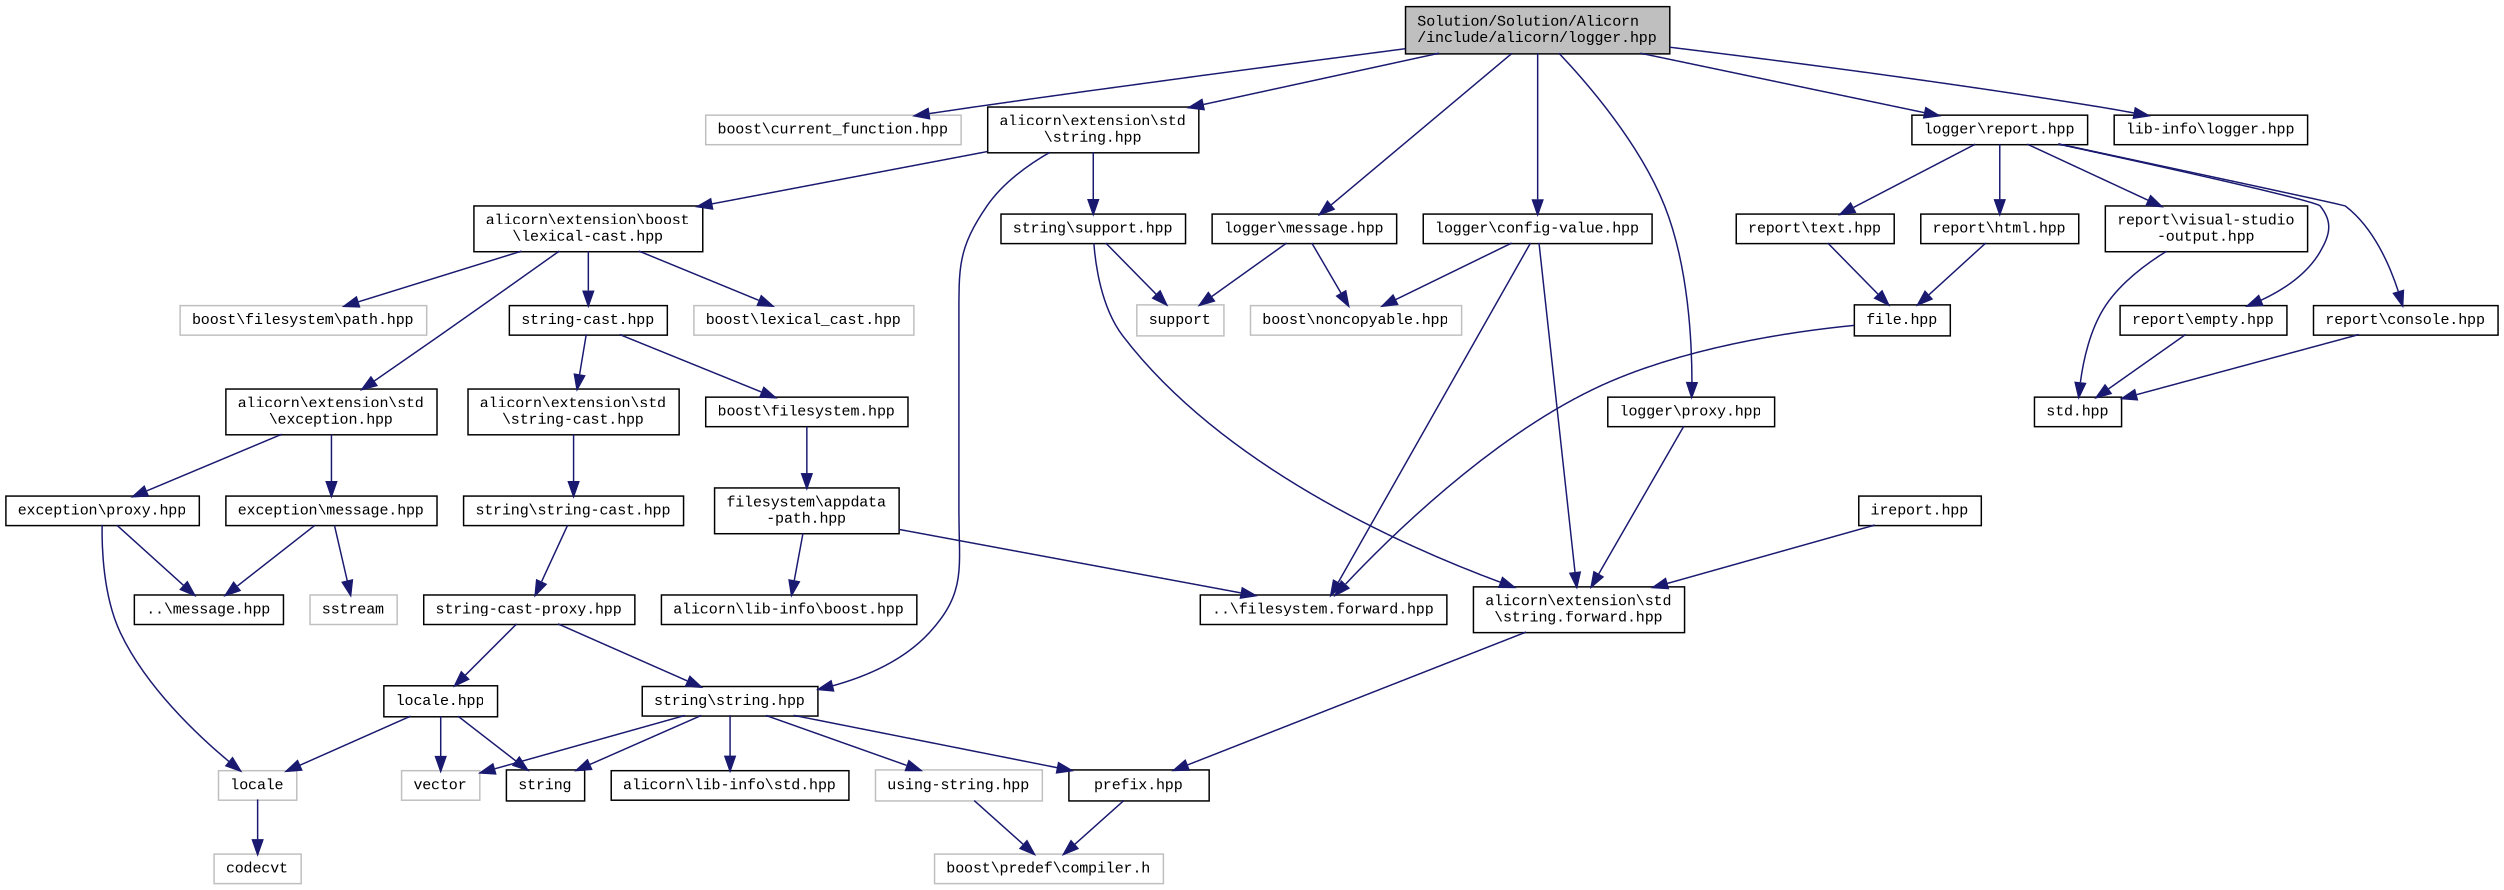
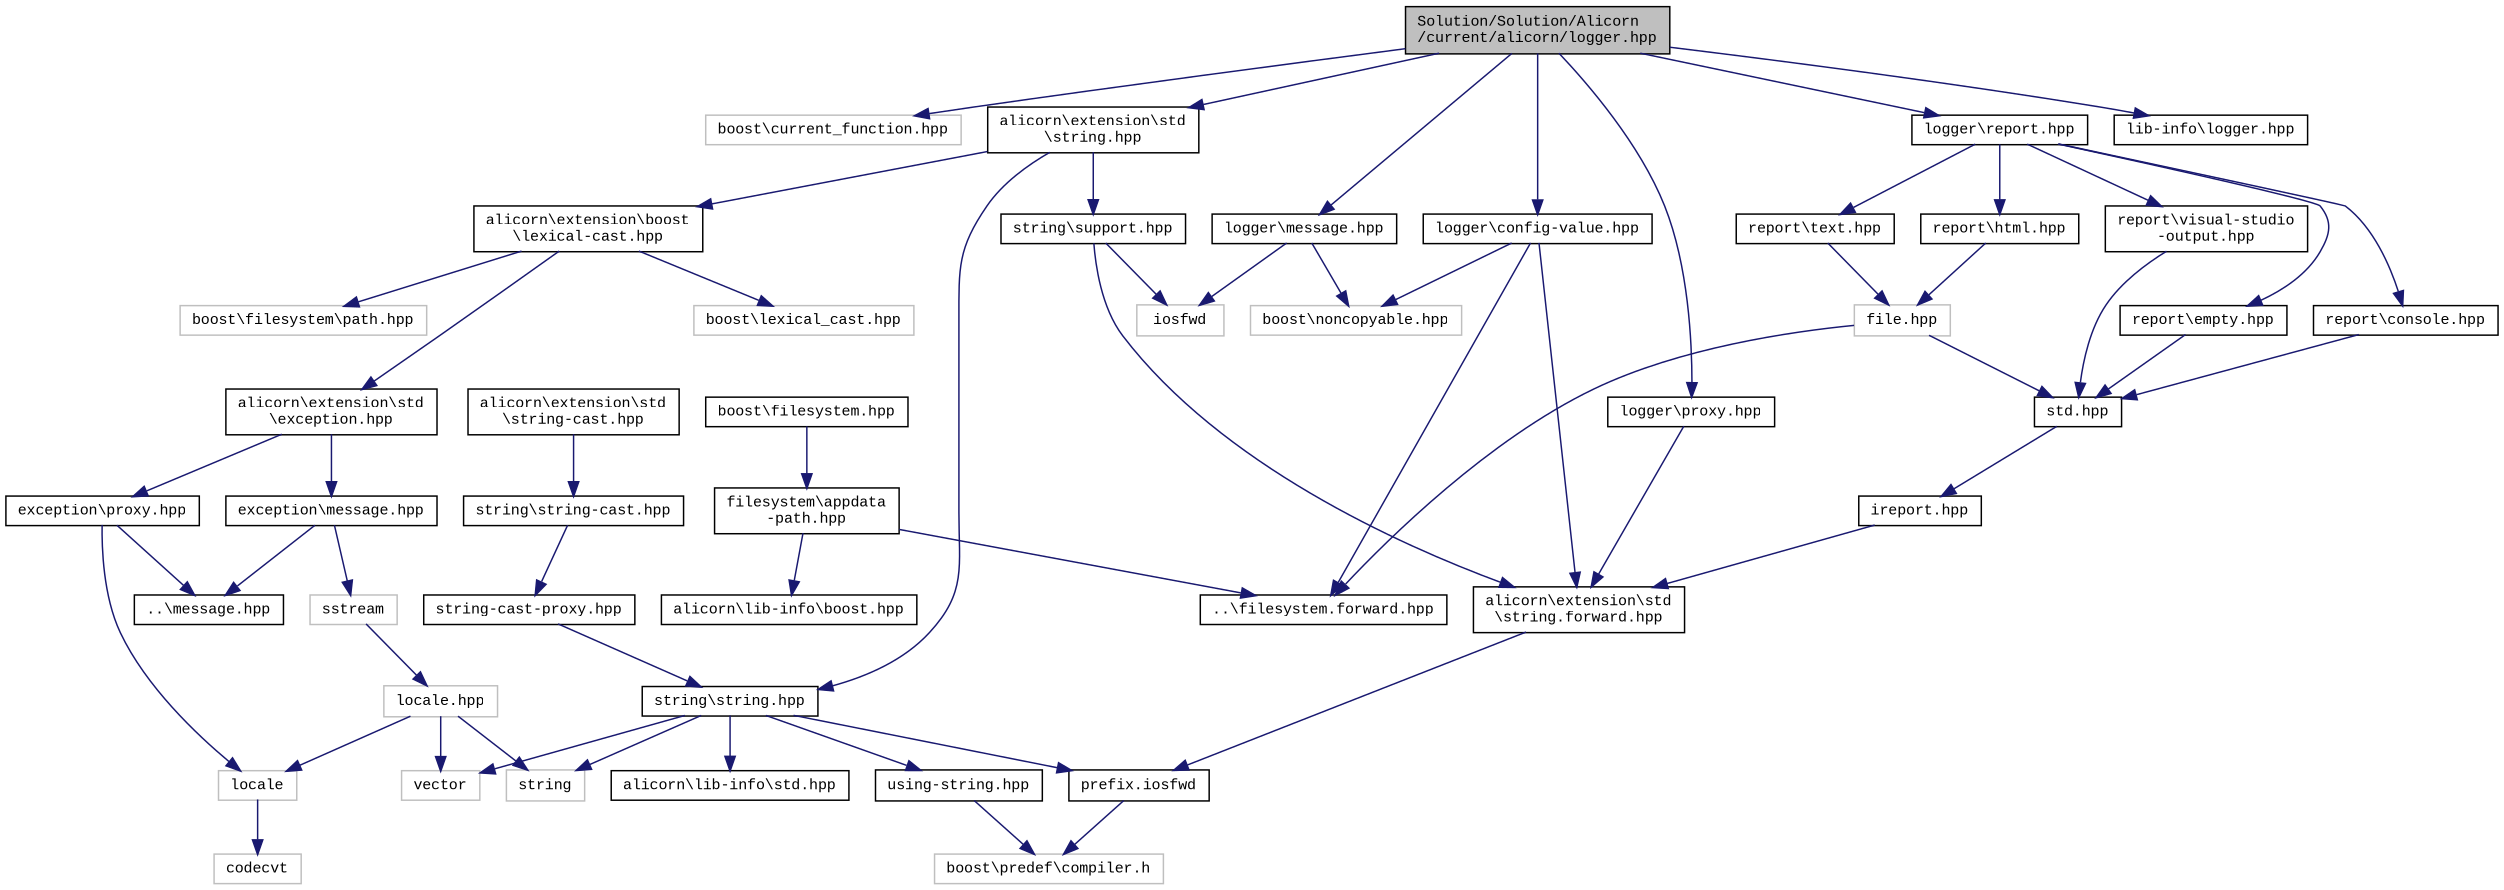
(1538, 30) -> (1538, 30)
(588, 320) -> none
(1180, 320) -> (1180, 320)
(1902, 320) -> (1902, 320)
none -> (1984, 363)
none -> (2005, 458)
(491, 650) -> (391, 650)
(441, 701) -> (441, 701)
(546, 785) -> (546, 785)
(959, 785) -> (959, 785)
(1139, 785) -> (1139, 785)
